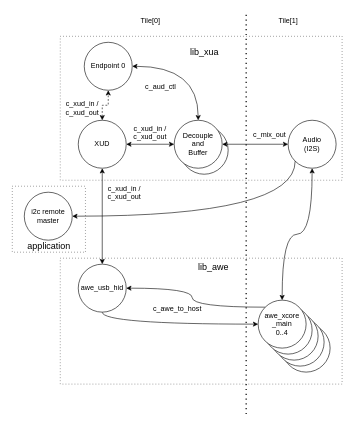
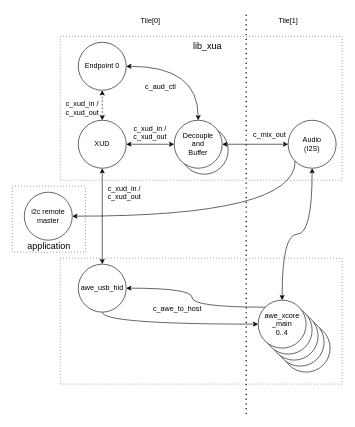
(204, 51) -> (207, 45)
(108, 66) -> (102, 66)
(213, 267) -> none
